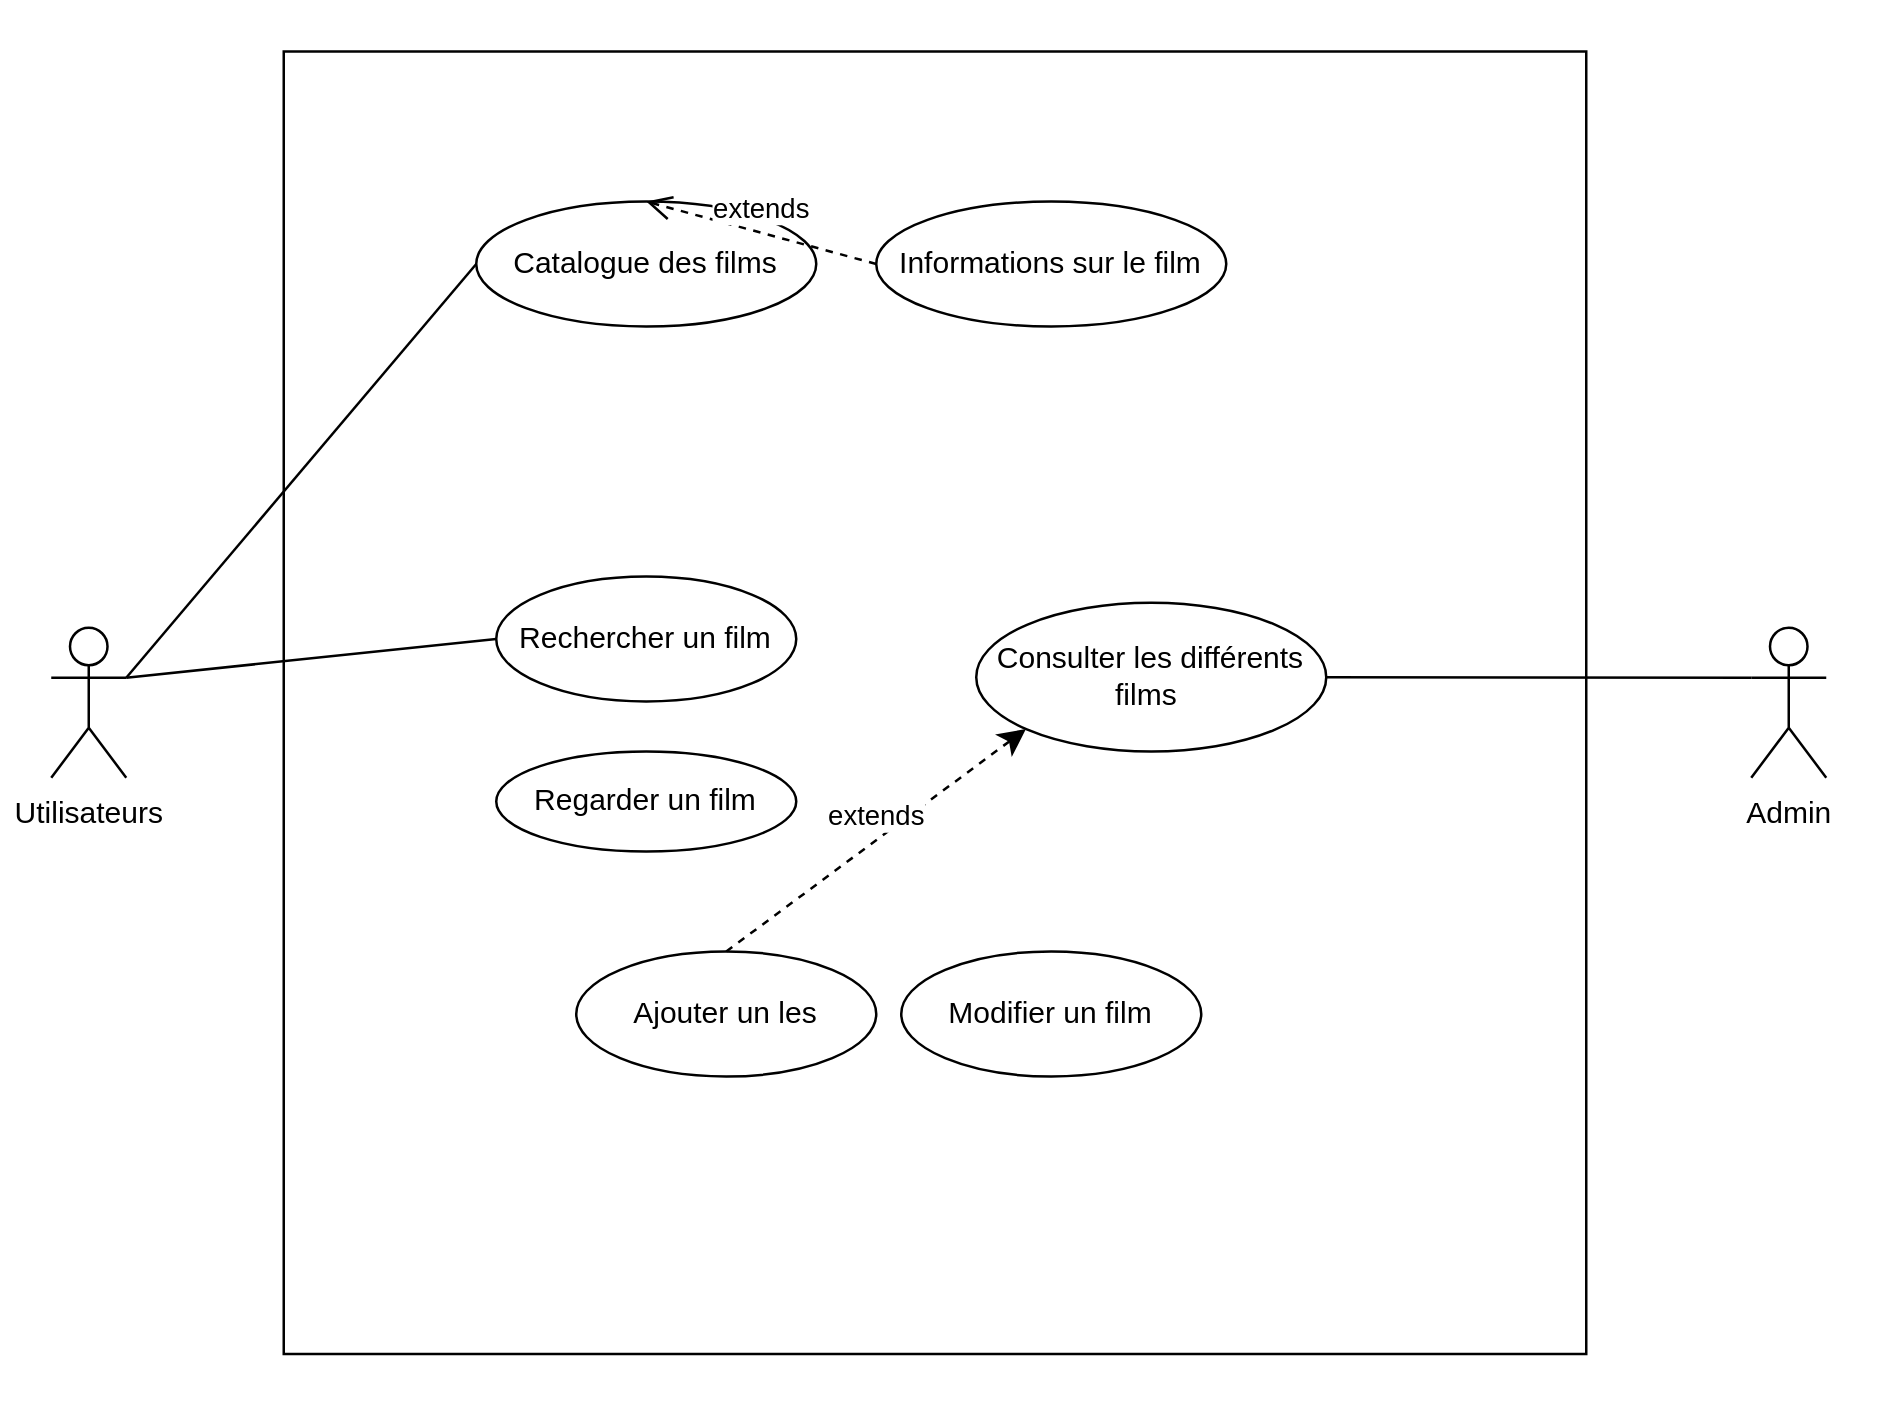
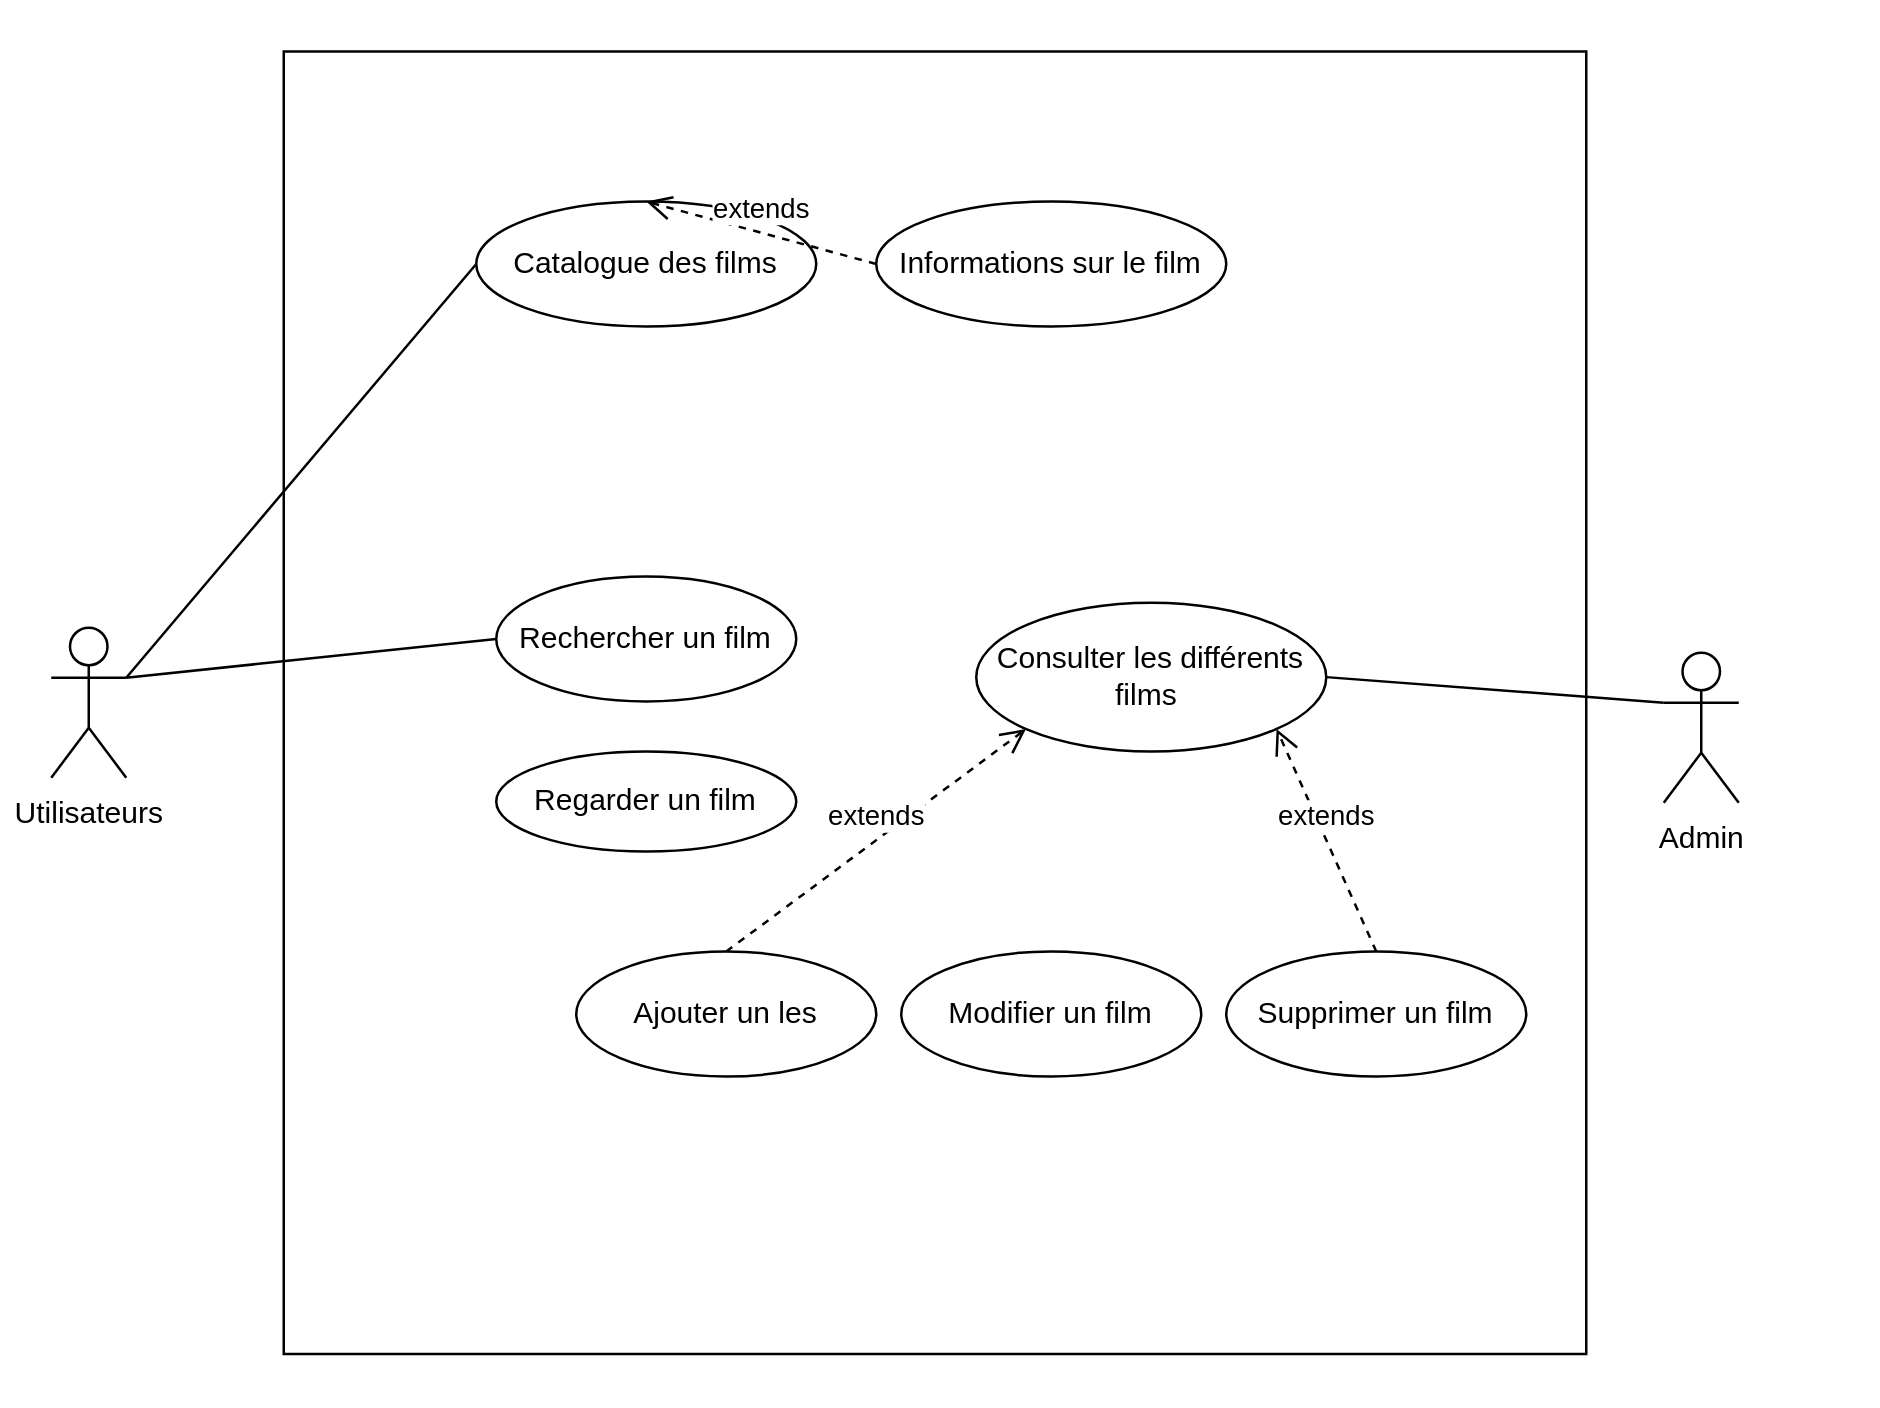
(1789, 703) -> (1701, 728)
(1009, 742) -> (1013, 738)
none -> (1328, 843)
none -> (1376, 1014)
